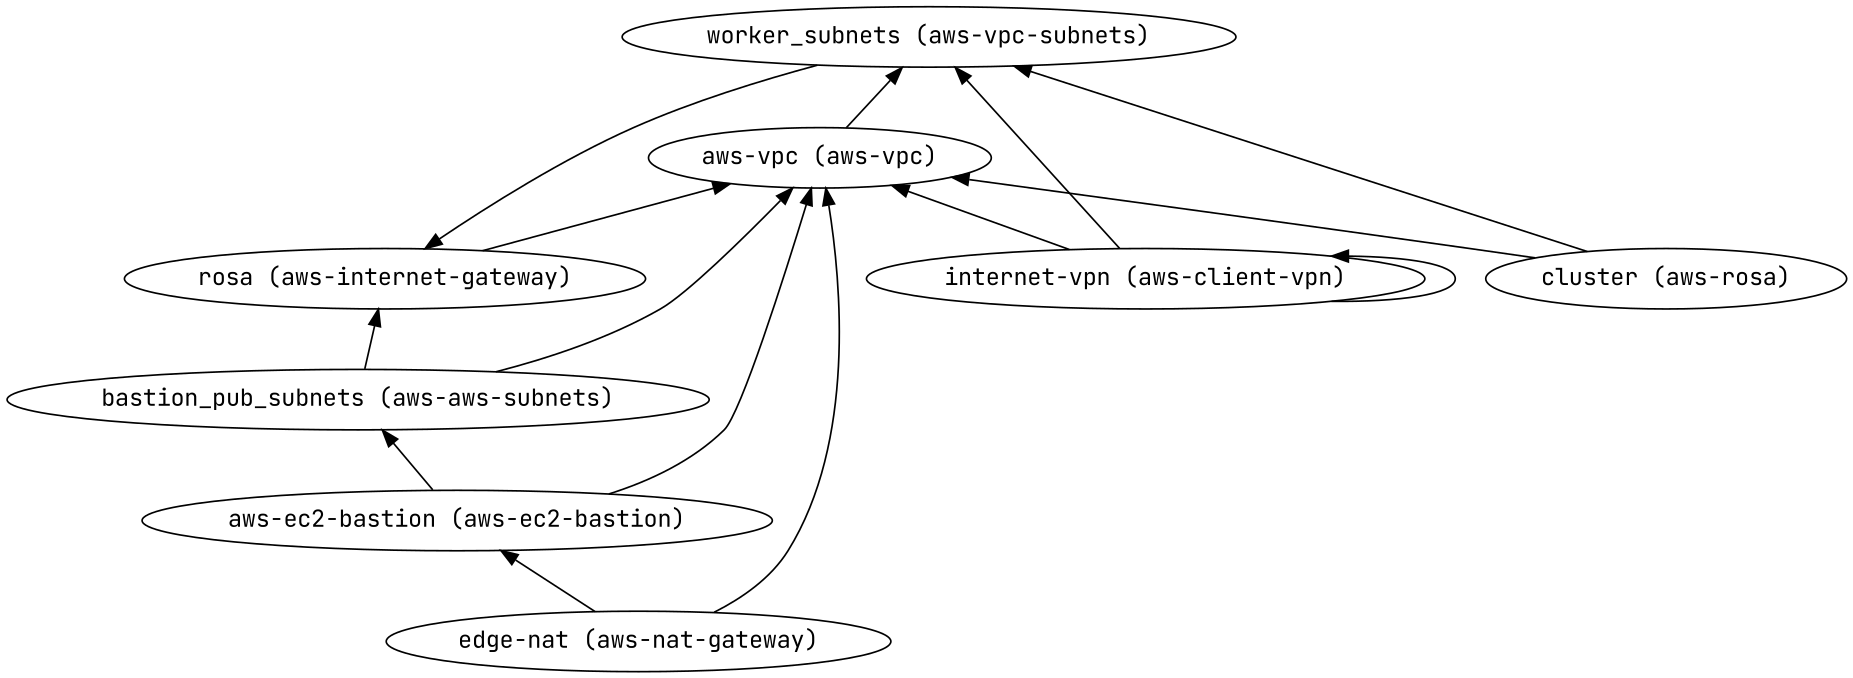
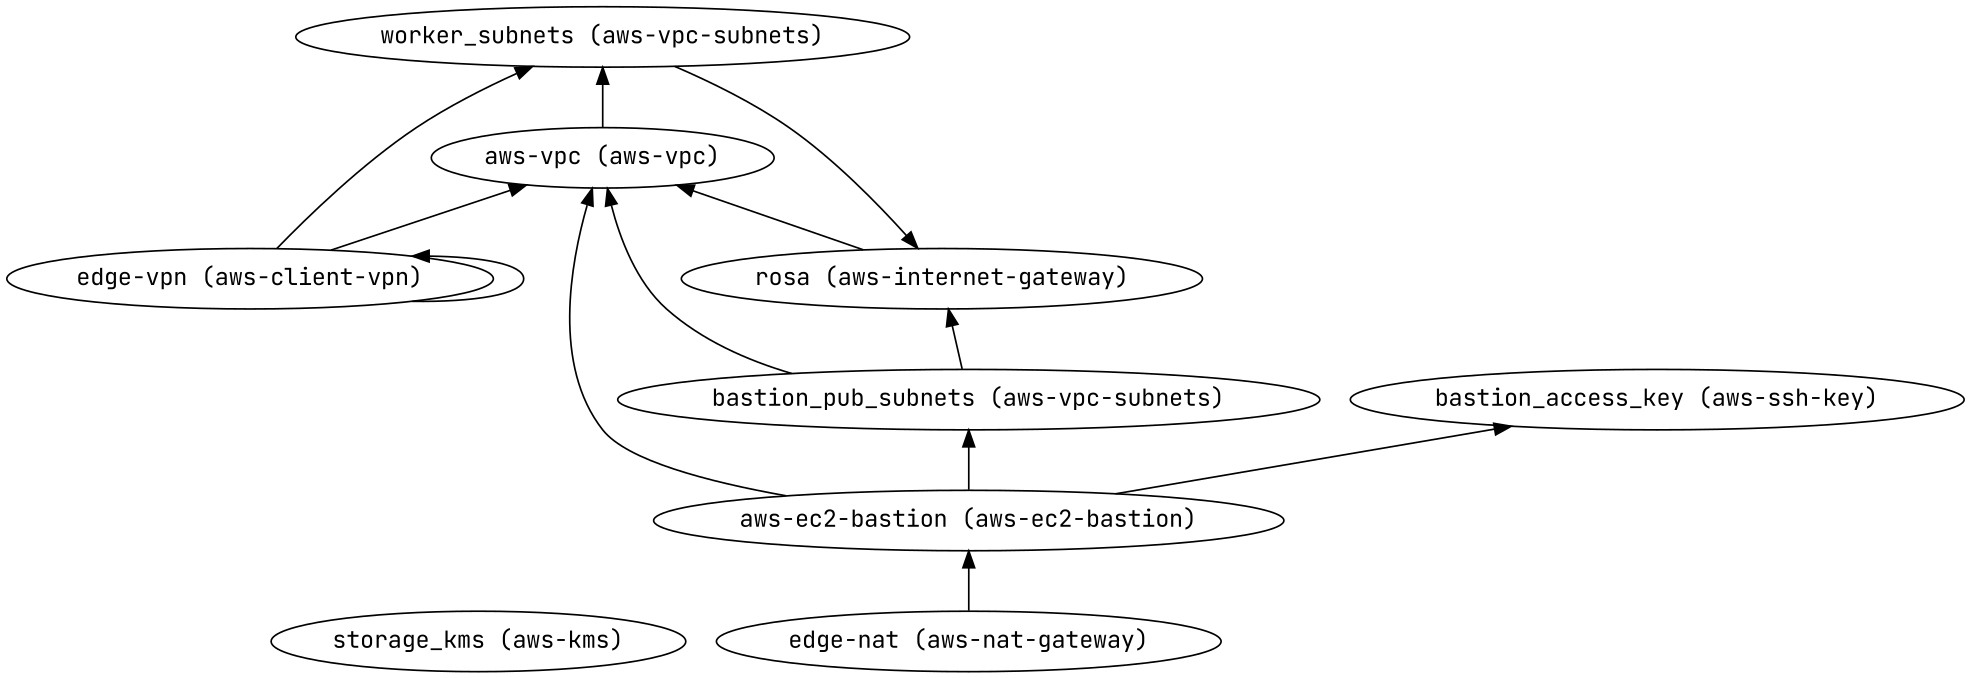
(1146, 279) -> (250, 279)
(1666, 279) -> none
(358, 400) -> (969, 400)
none -> (1657, 400)
(831, 430) -> none
none -> (478, 641)
